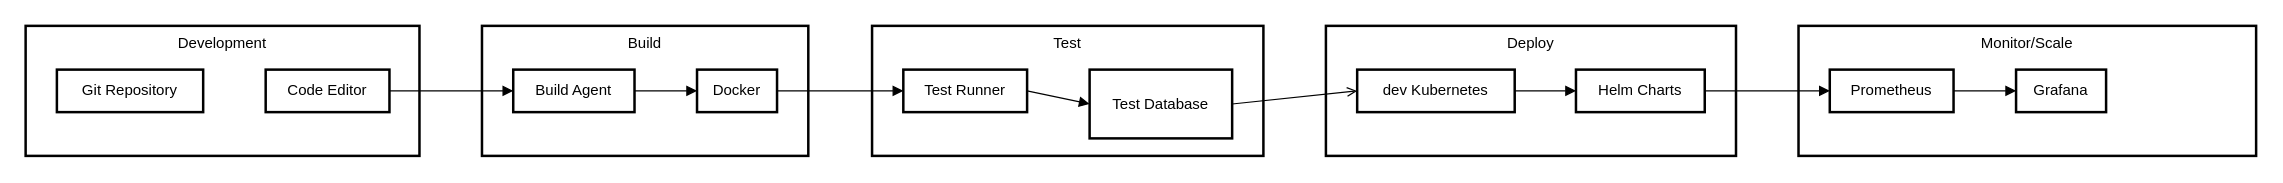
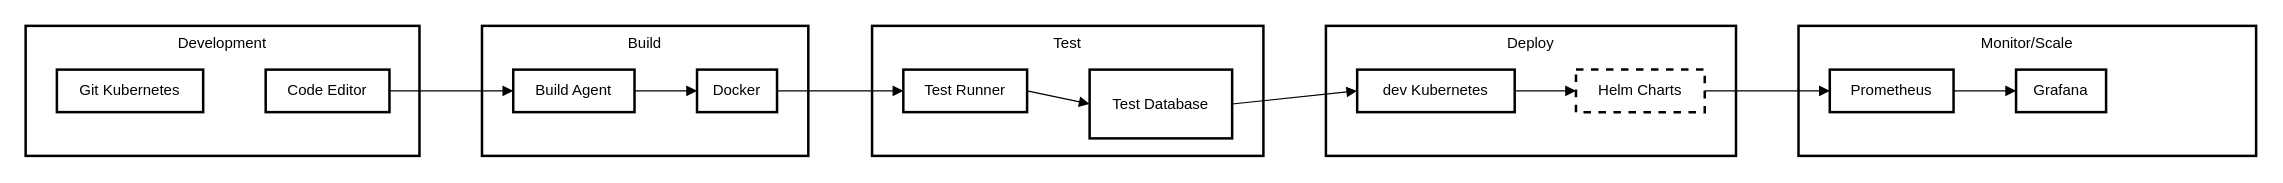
(130, 91) -> (130, 91)
(1640, 91) -> (1640, 91)
(1348, 92) -> (1345, 92)
